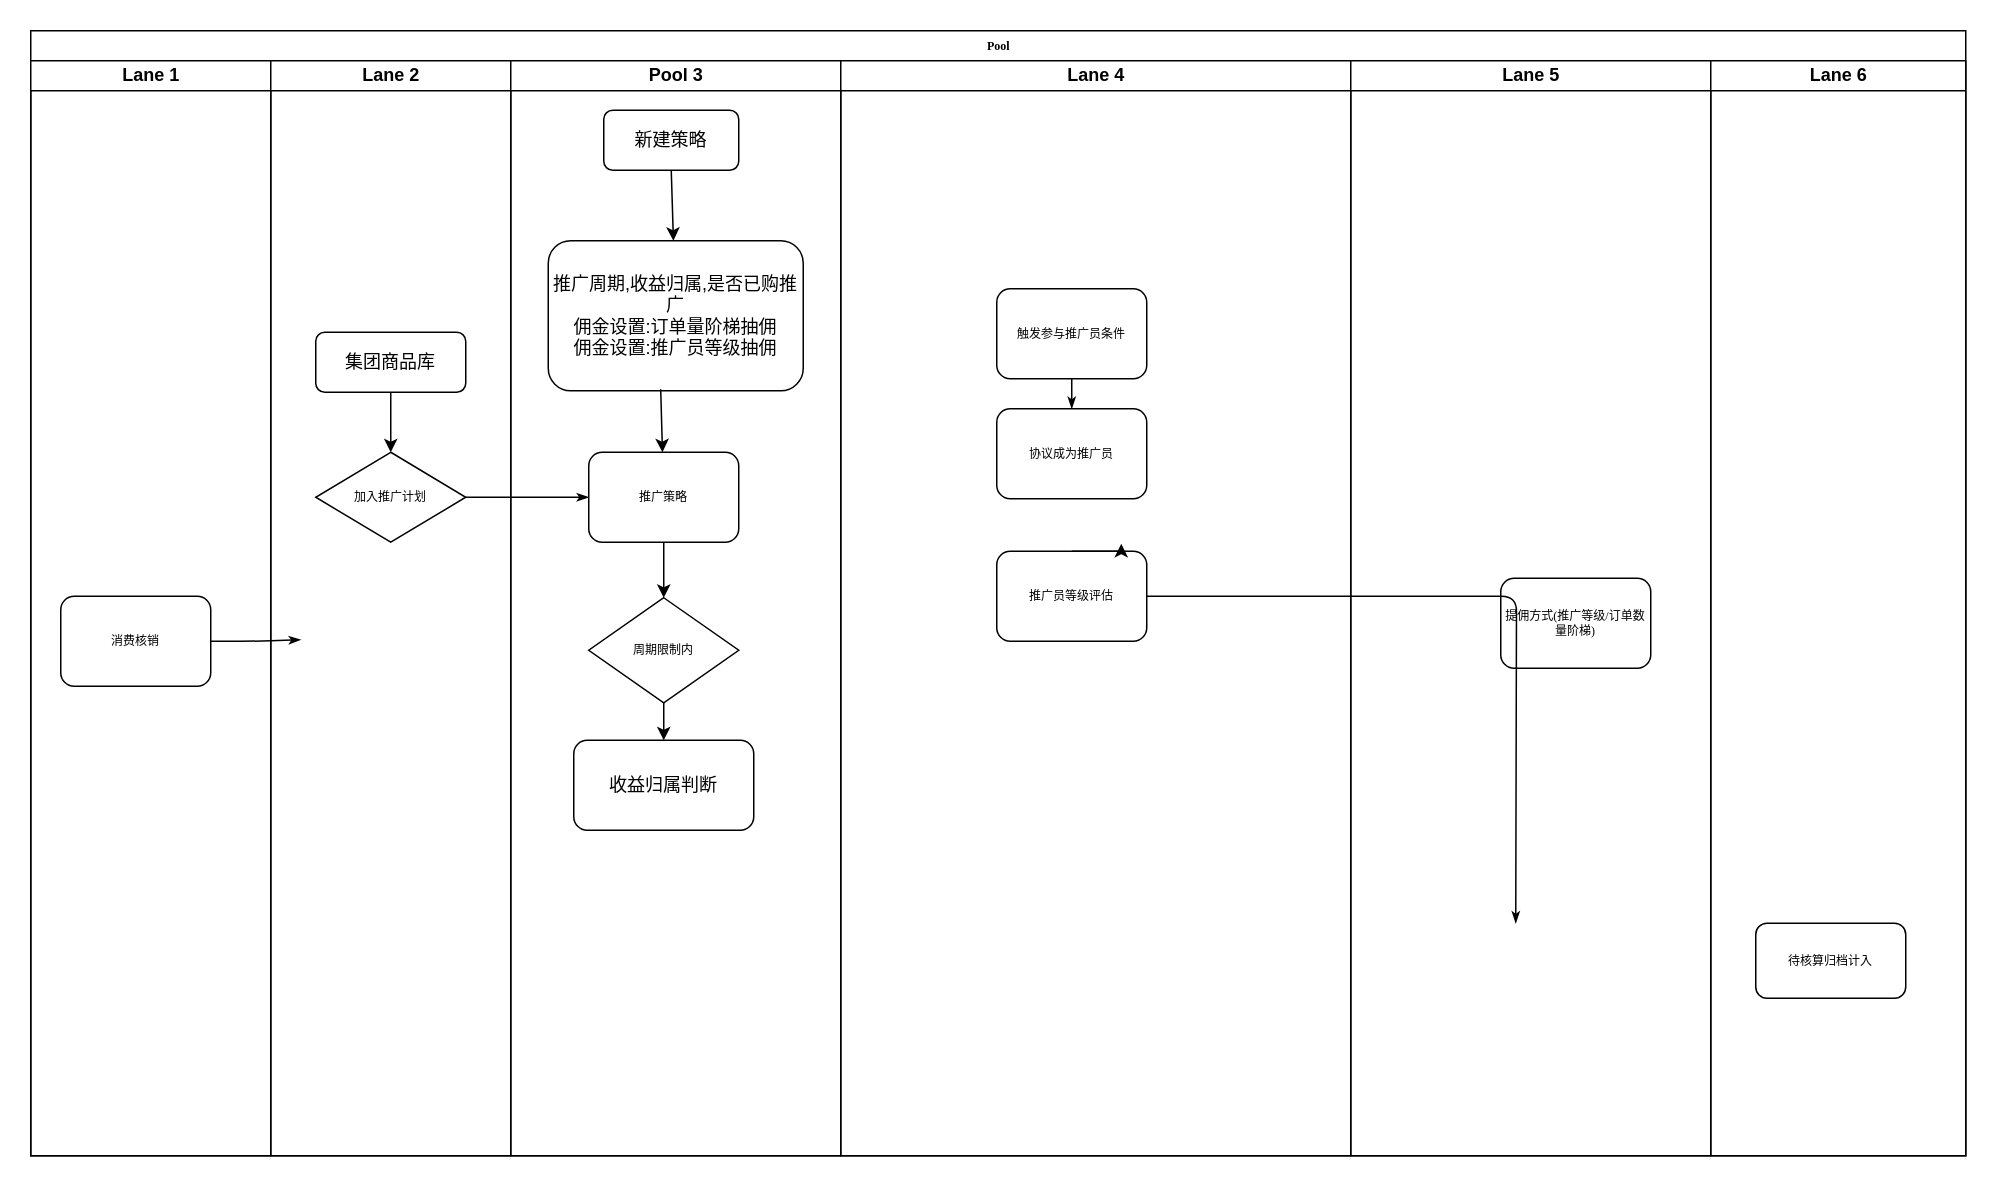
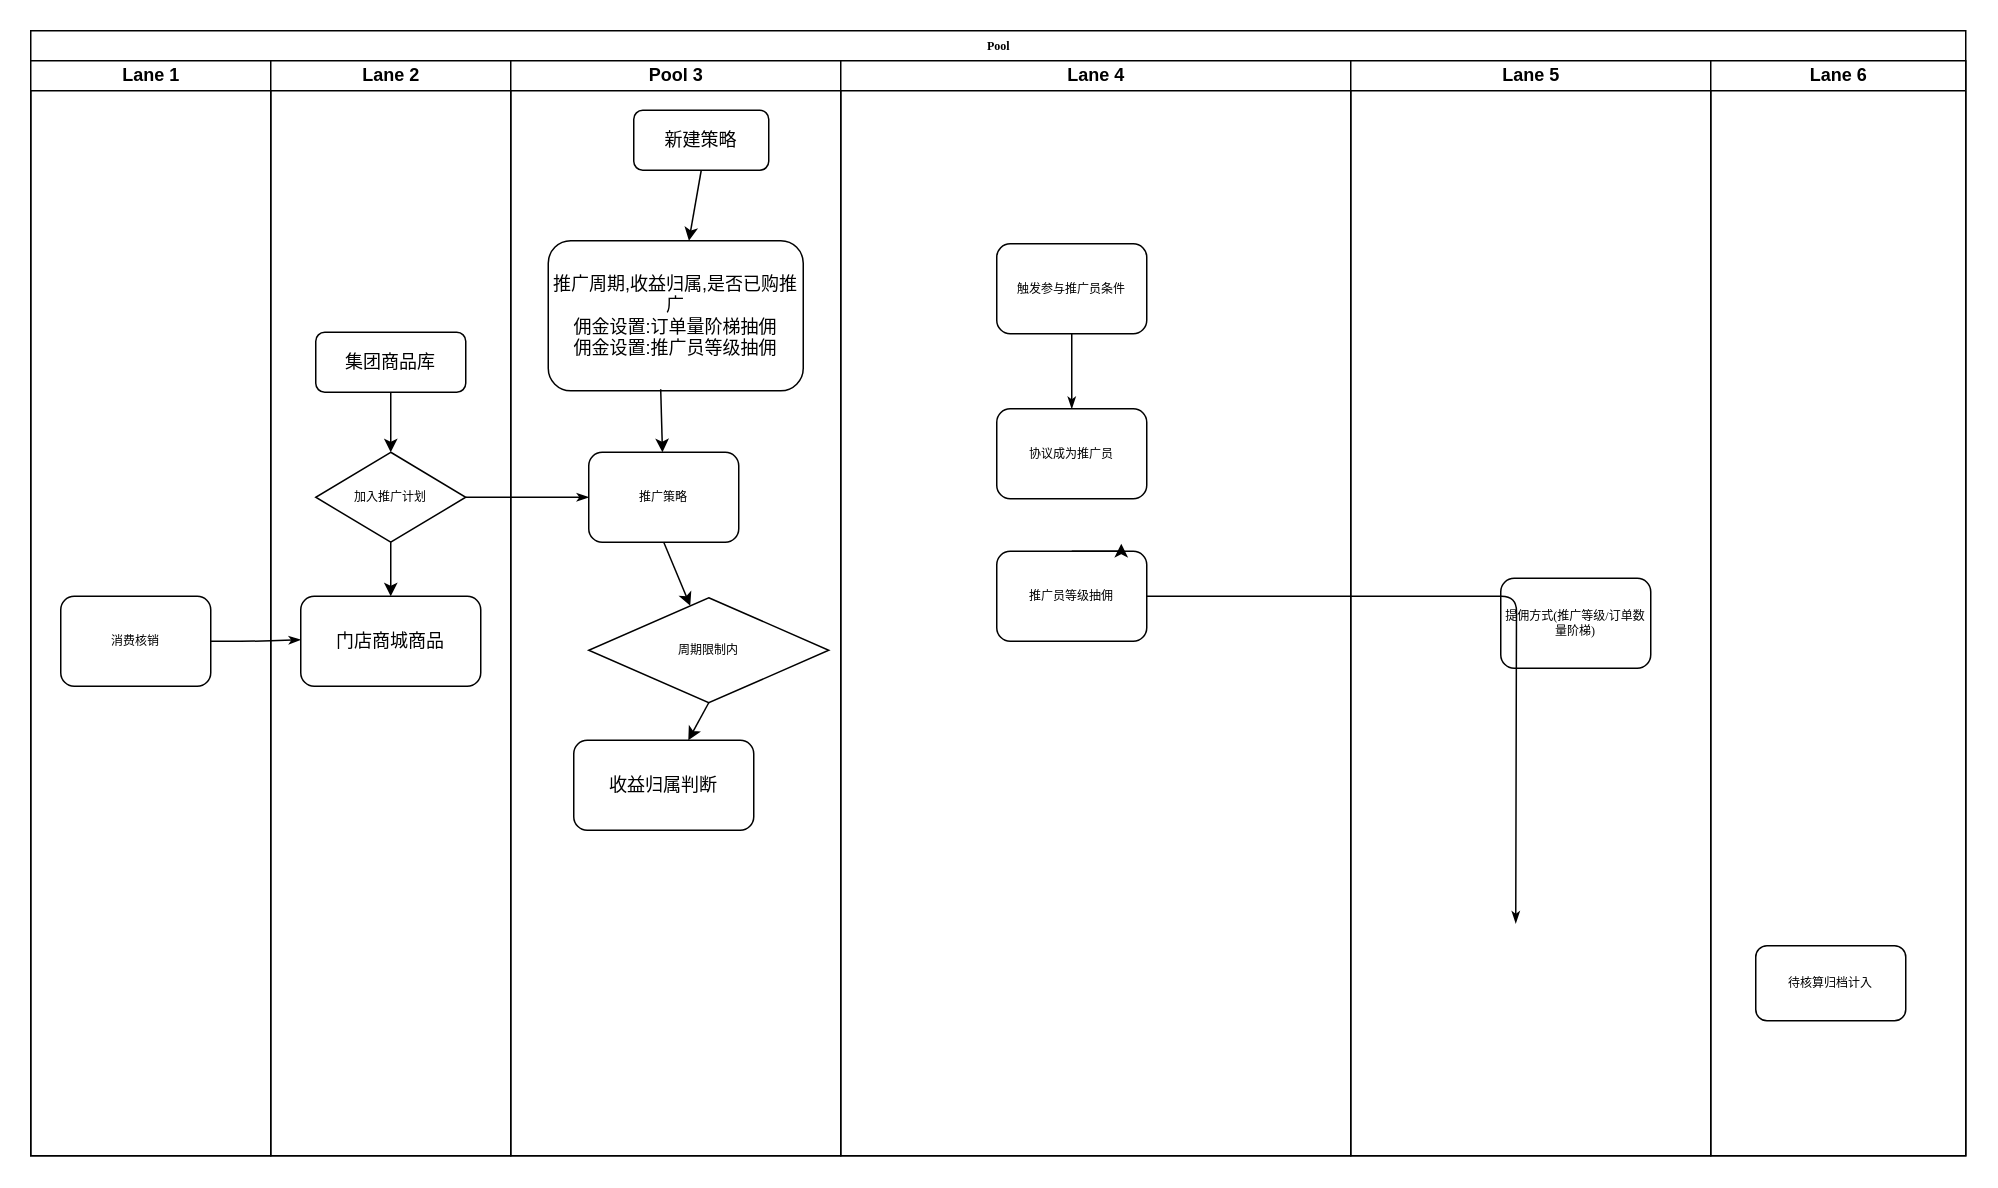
(671, 140) -> (701, 140)
(1072, 334) -> (1072, 289)
none -> (391, 564)
(1072, 596) -> (1072, 596)
none -> (391, 641)
(664, 650) -> (709, 650)
(1831, 961) -> (1831, 983)
